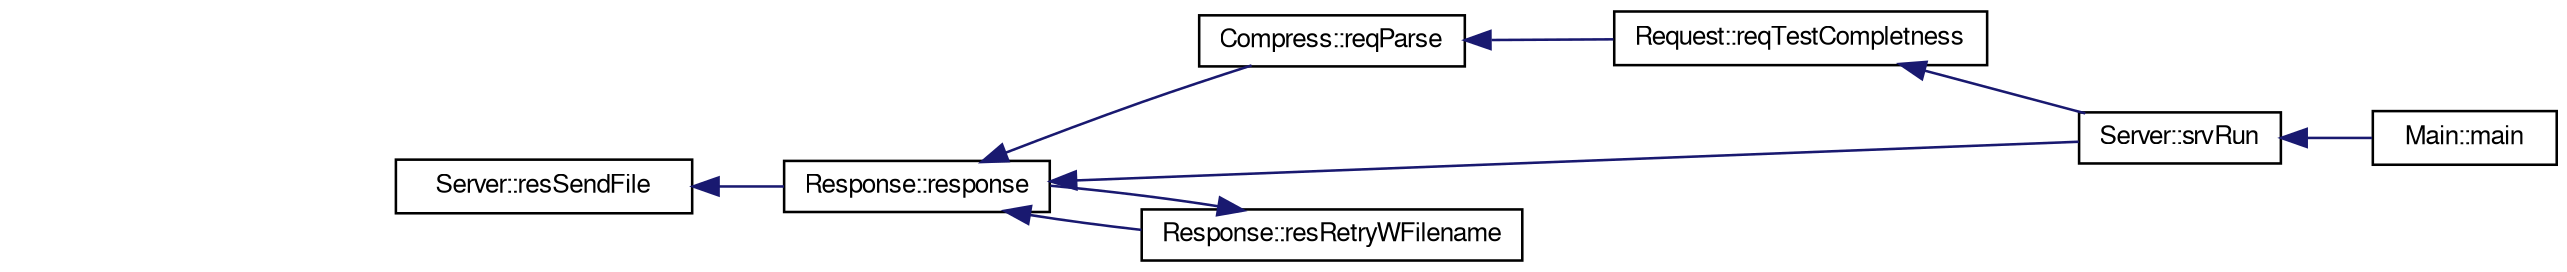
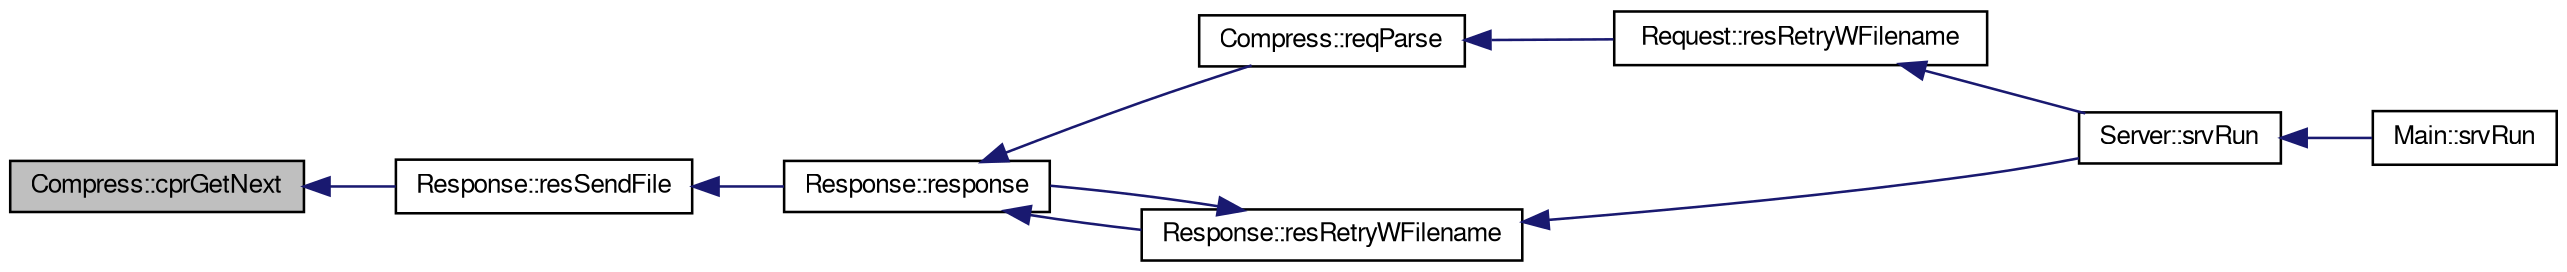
(1801, 38) -> (1801, 38)
(2465, 138) -> (2465, 138)
(1578, 161) -> (1815, 195)
none -> (157, 186)
(544, 186) -> (544, 186)
